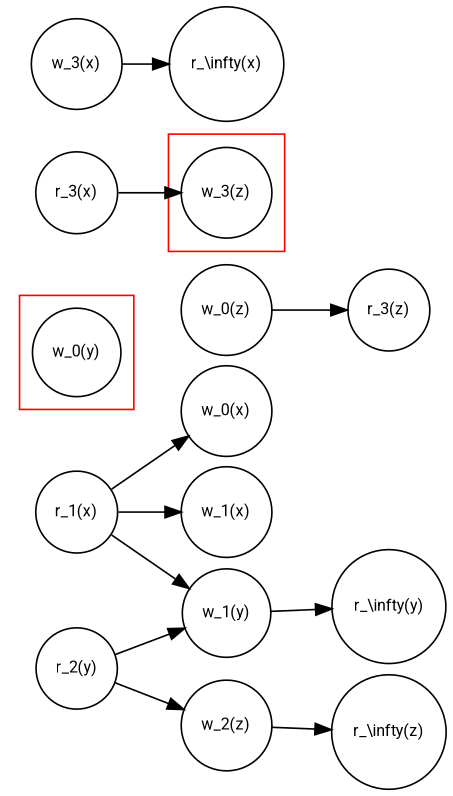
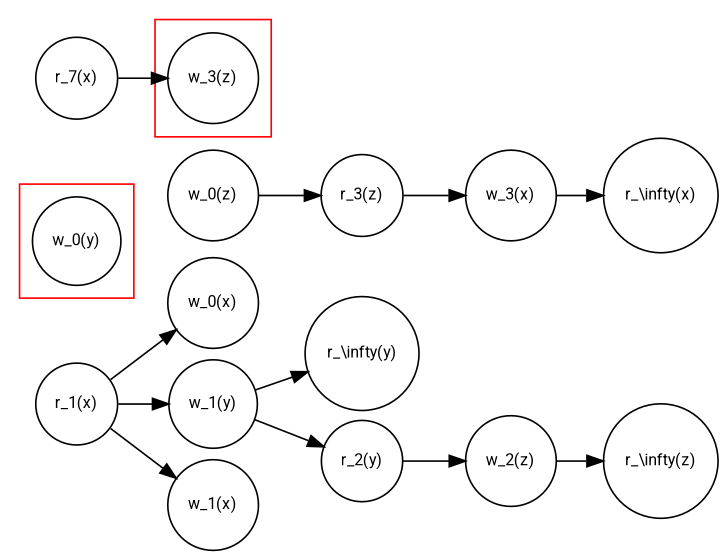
(77, 193) -> (77, 78)
none -> (426, 196)
(142, 644) -> (282, 430)
